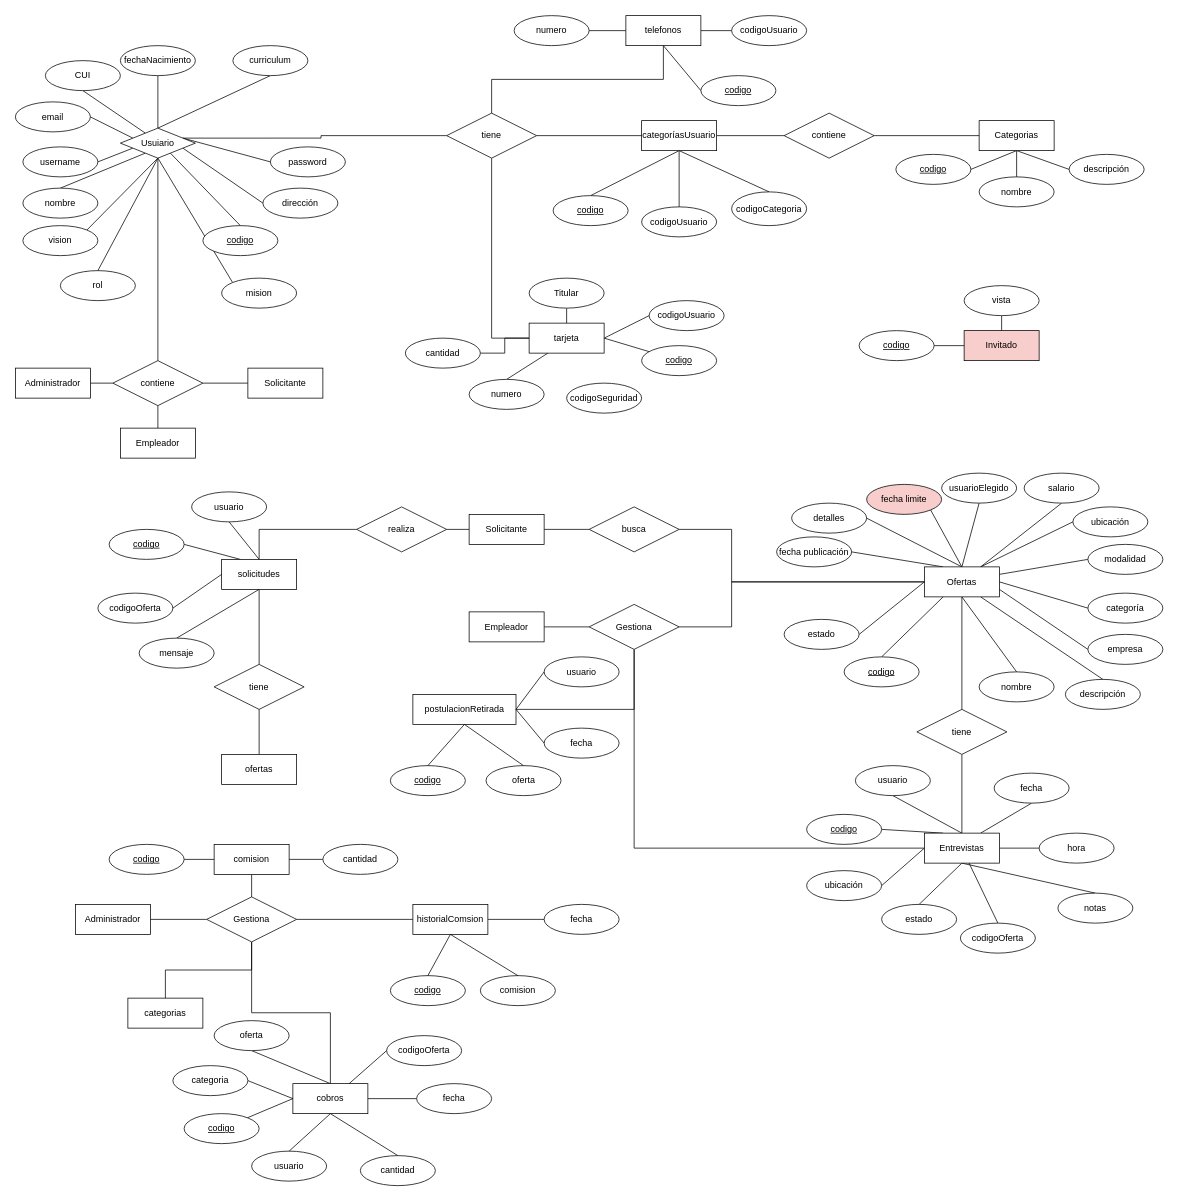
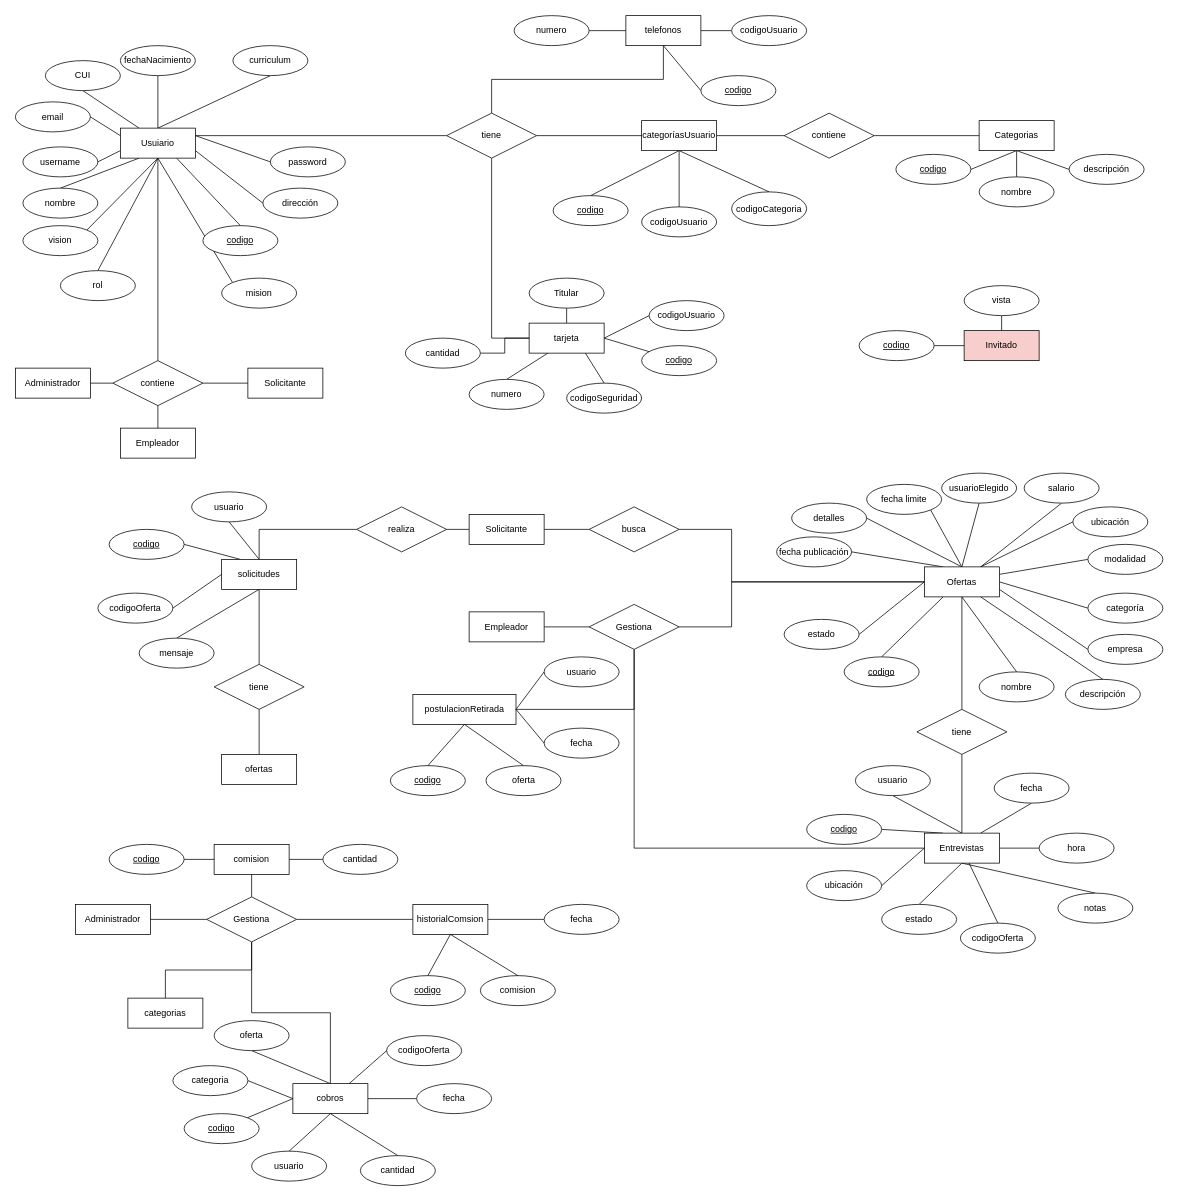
(158, 143) -> (158, 143)
none -> (594, 367)
(904, 499) -> (904, 499)
